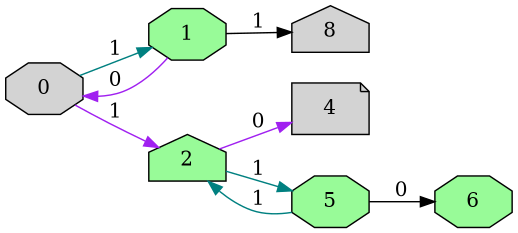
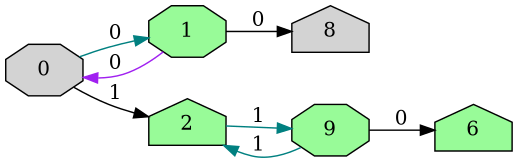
(259, 22) -> (259, 21)
(116, 49) -> (116, 34)
(330, 109) -> none
(110, 124) -> (103, 102)
(330, 202) -> (330, 130)
(474, 202) -> (474, 130)
